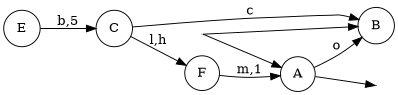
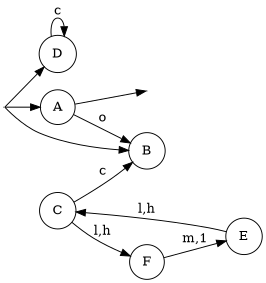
(68, 21) -> (147, 209)
none -> (58, 54)
(245, 77) -> (190, 251)
